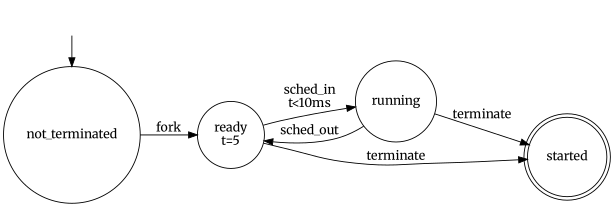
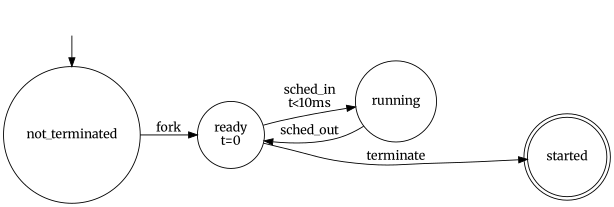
(478, 128) -> none
(231, 135) -> (231, 135)
